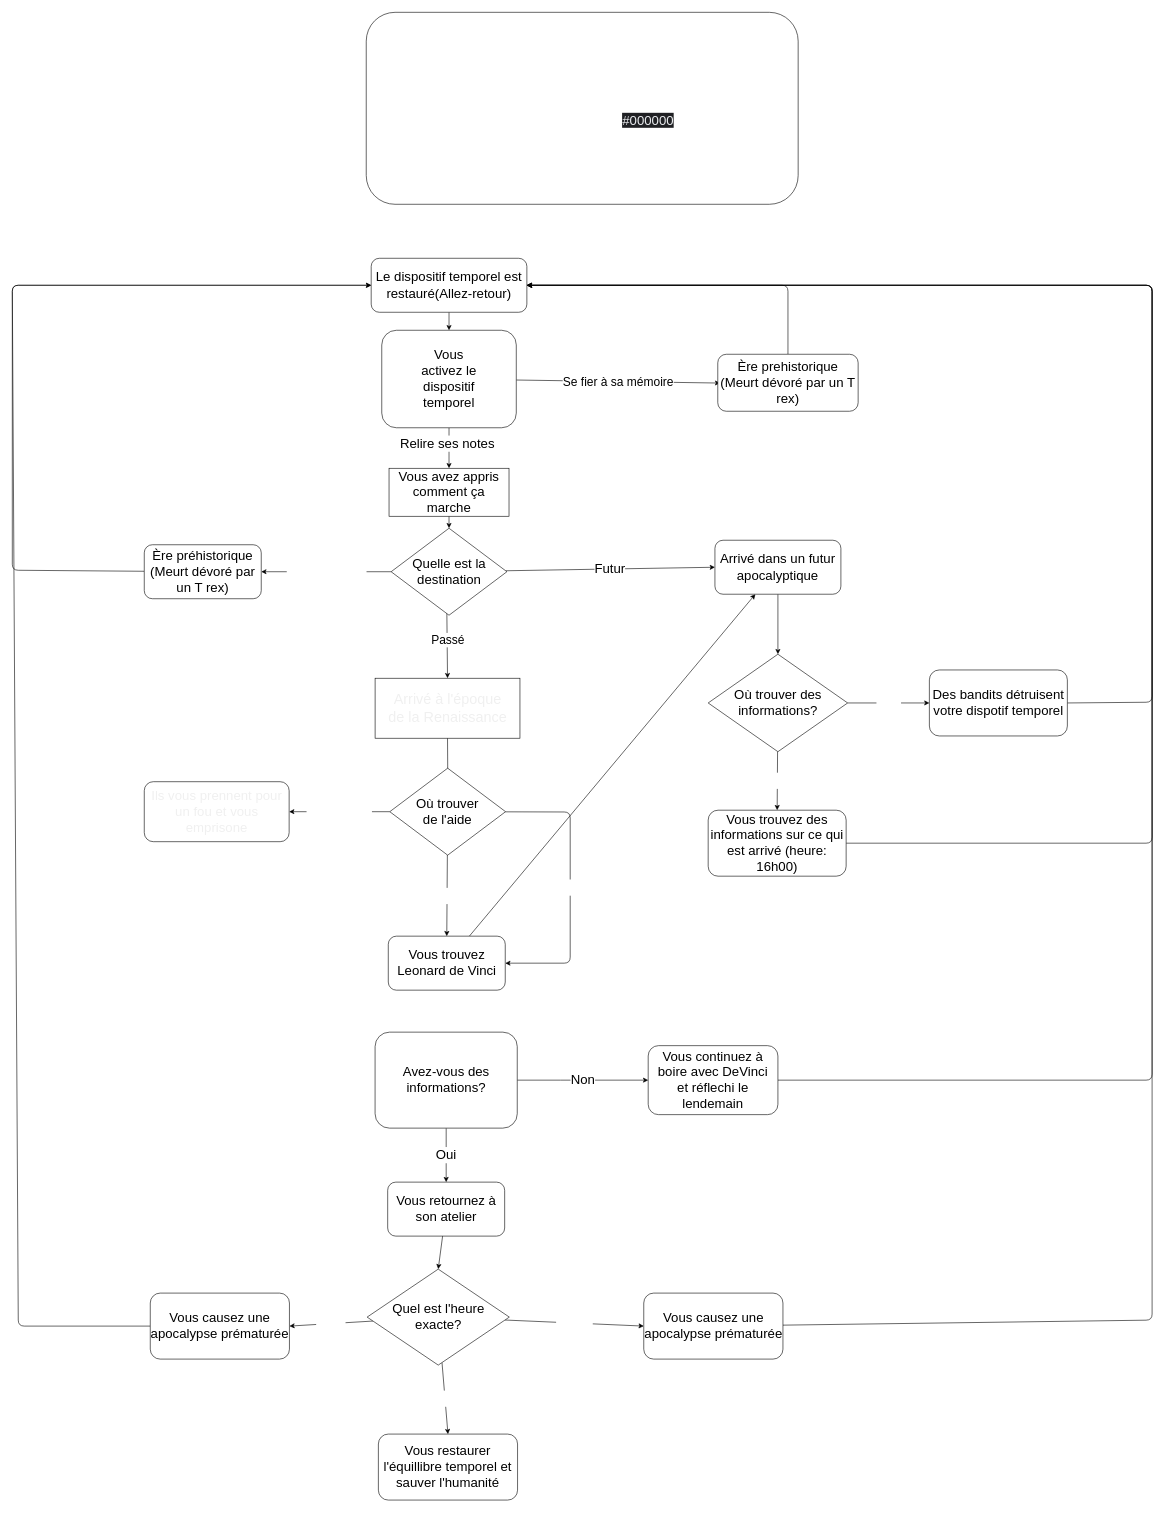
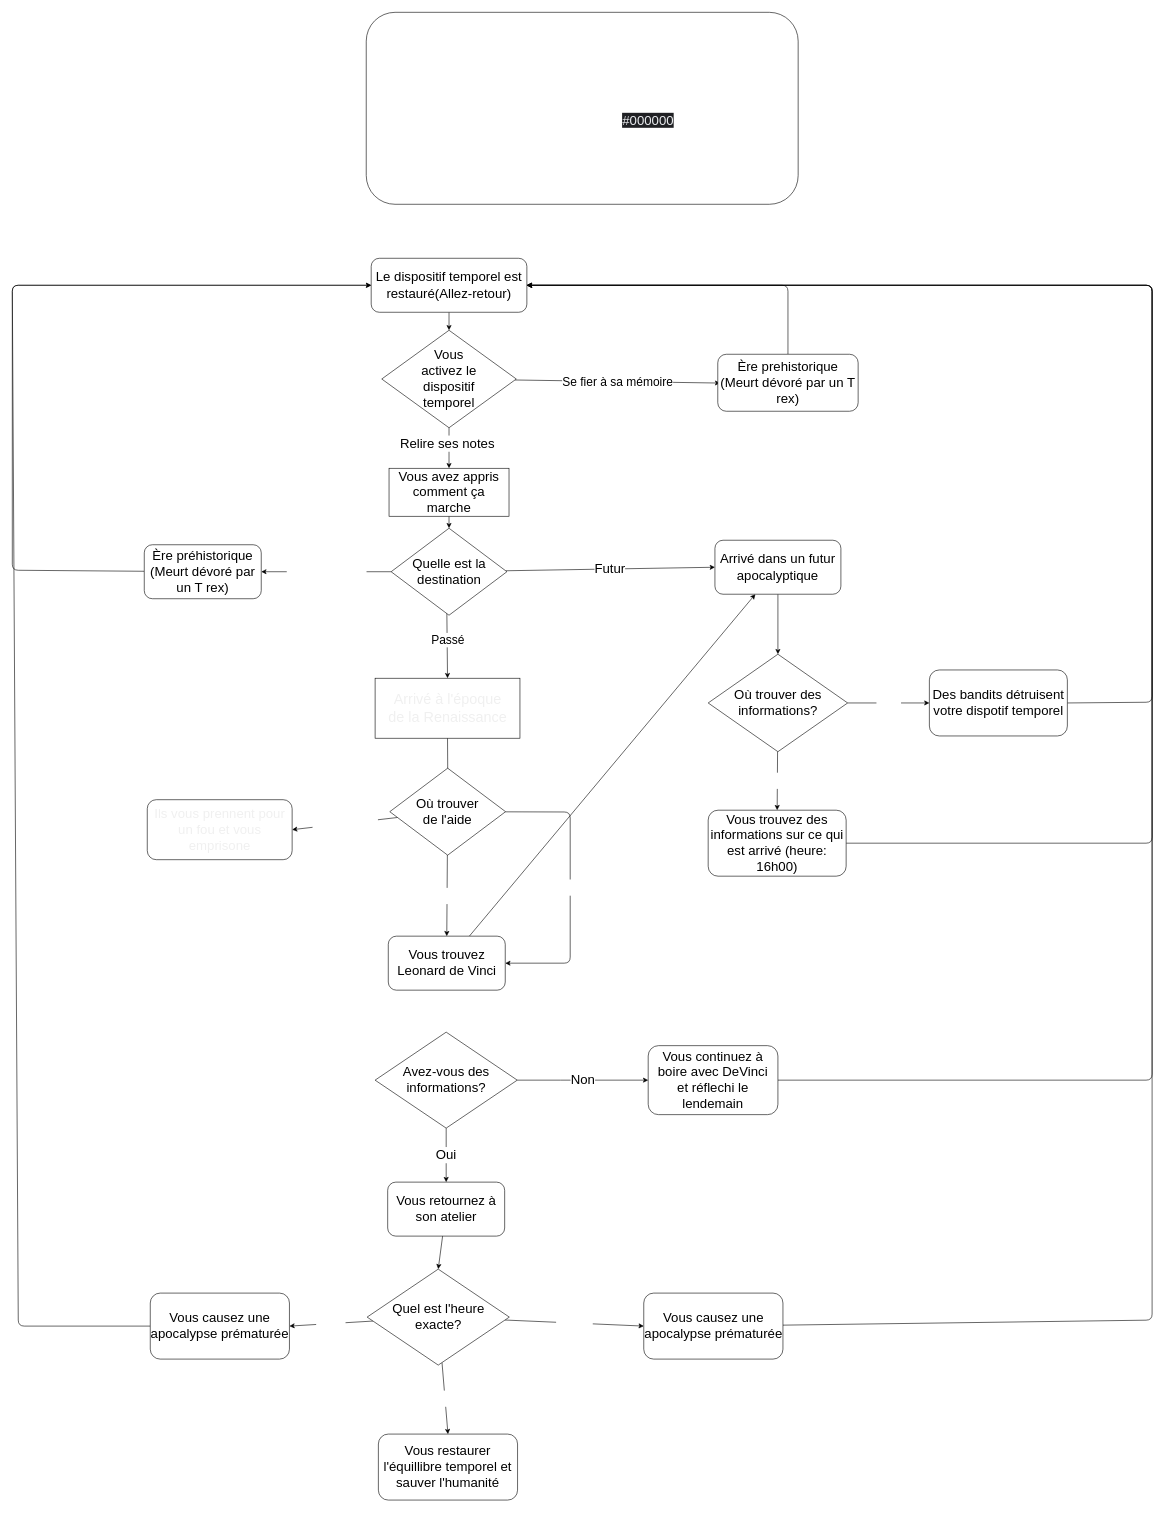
(449, 379) -> (449, 379)
(217, 812) -> (220, 830)
(446, 1080) -> (446, 1080)
